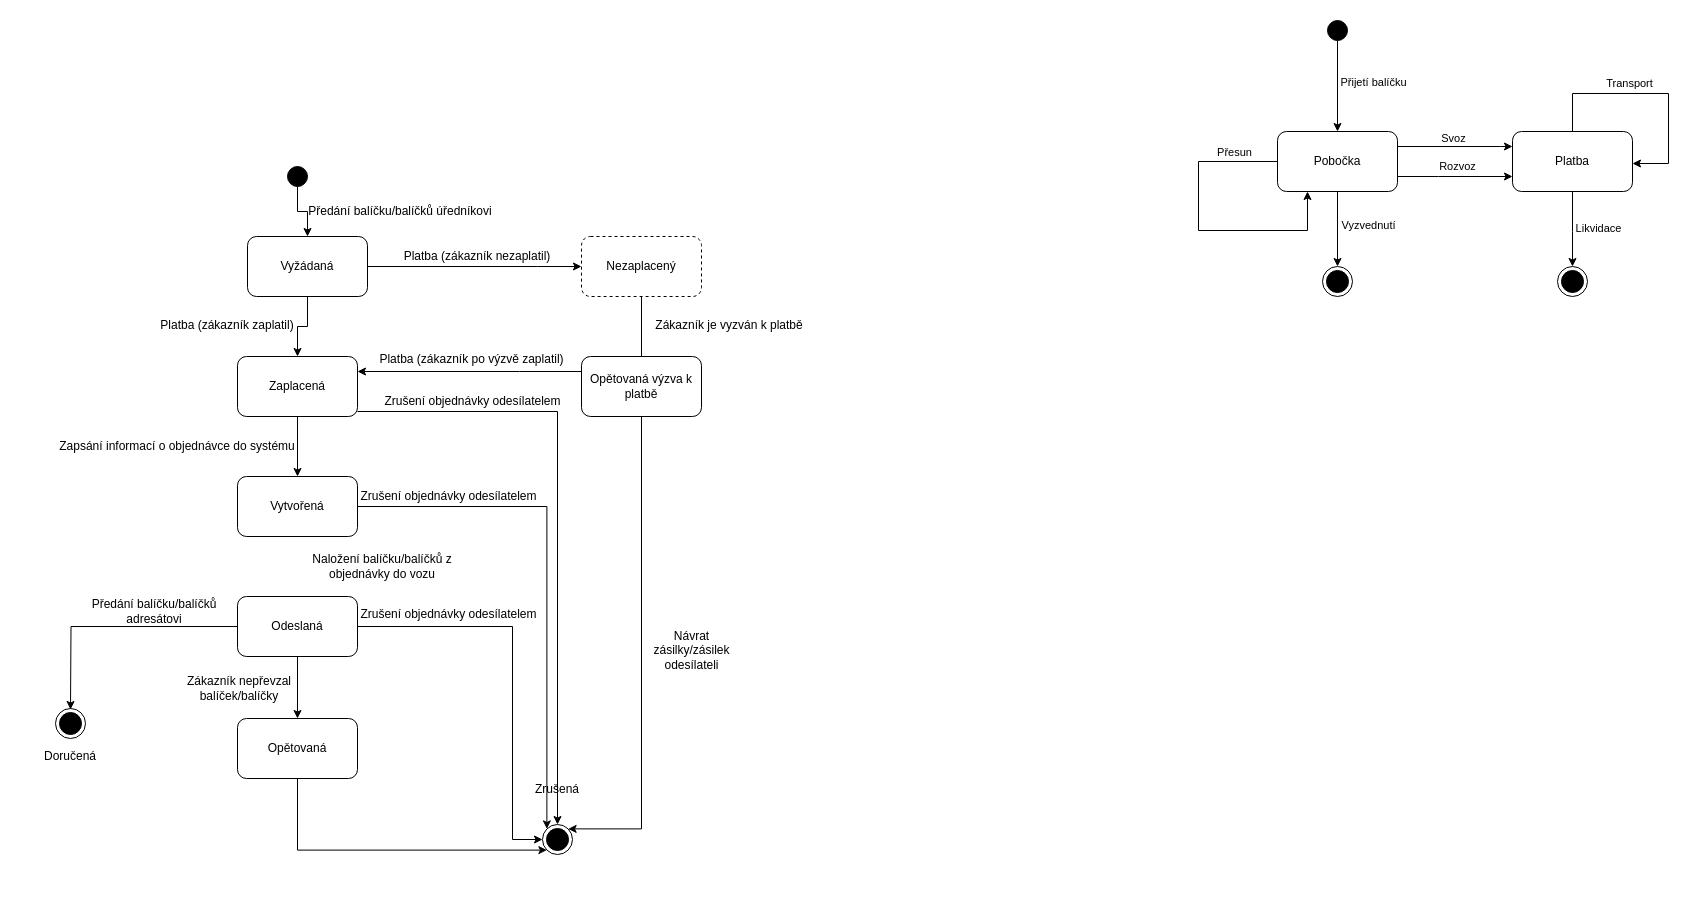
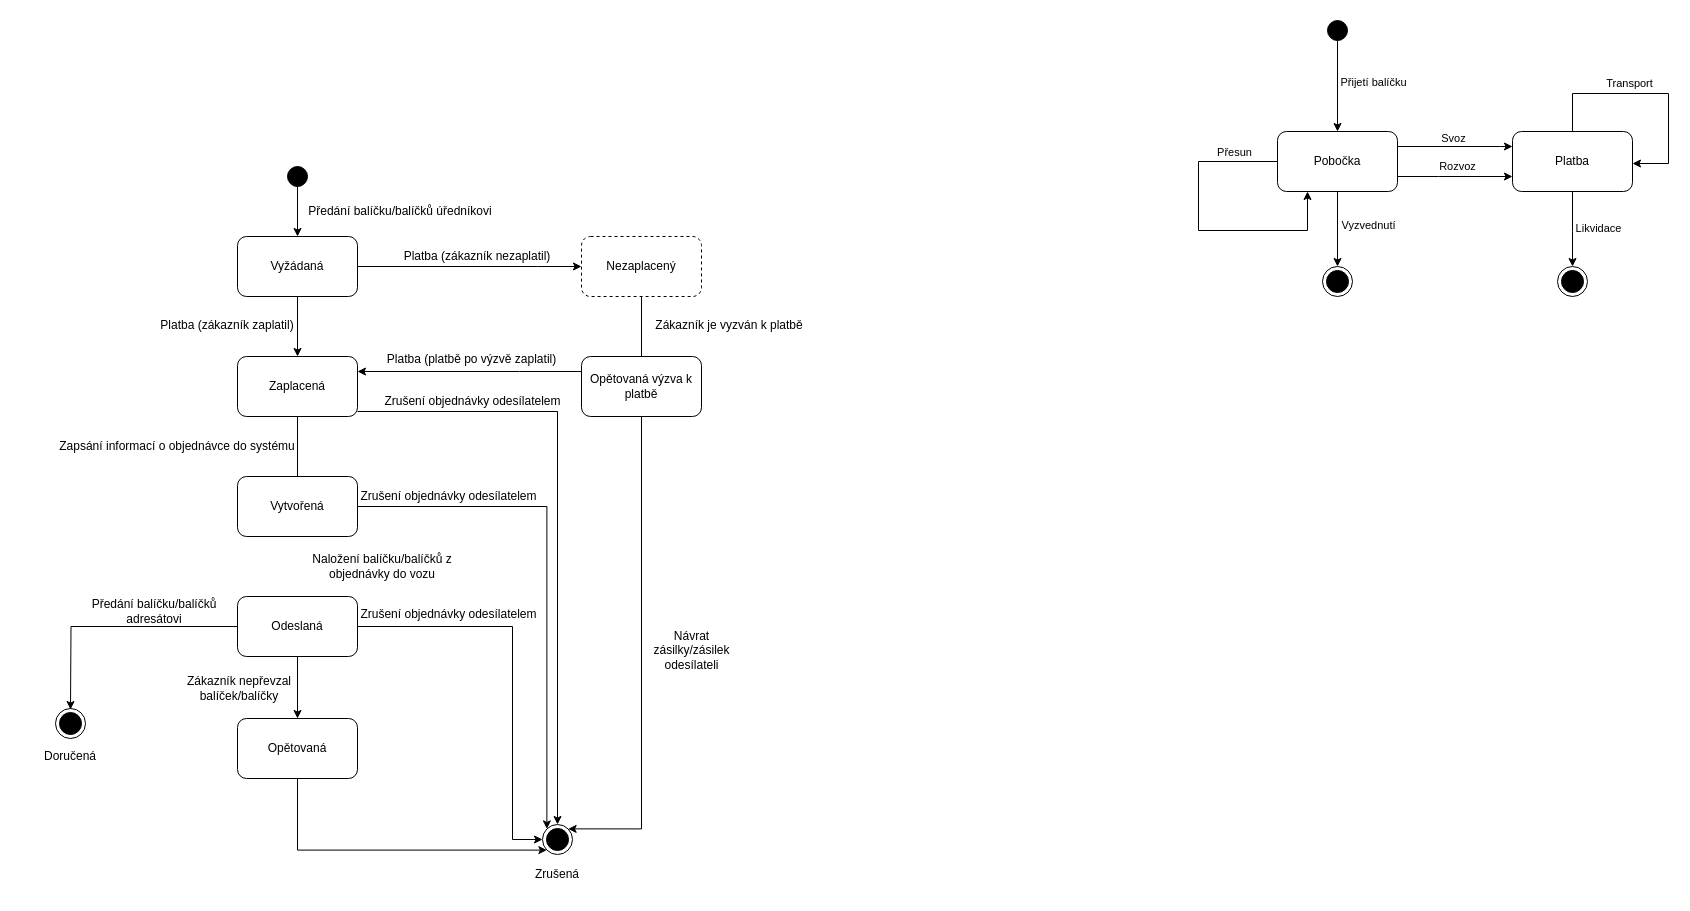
(308, 267) -> (298, 267)
(472, 360) -> (472, 360)
(298, 468) -> (298, 470)
(558, 790) -> (558, 875)
